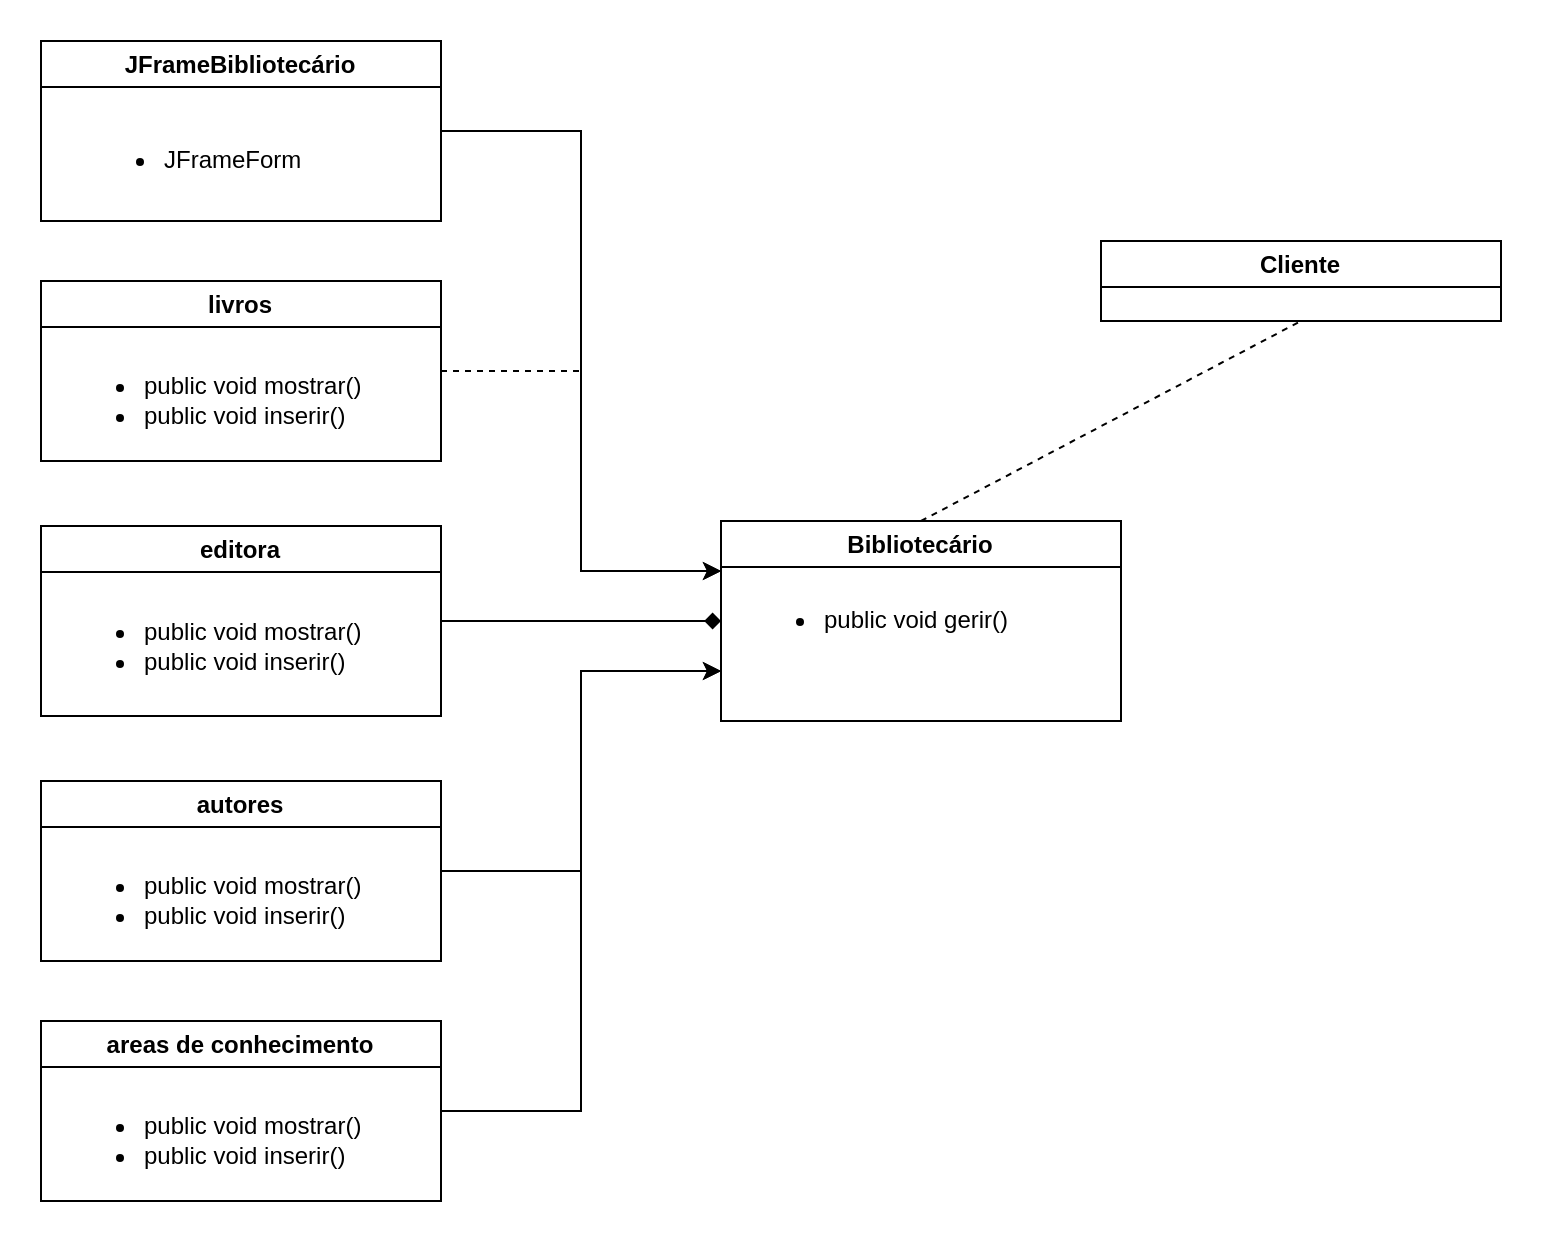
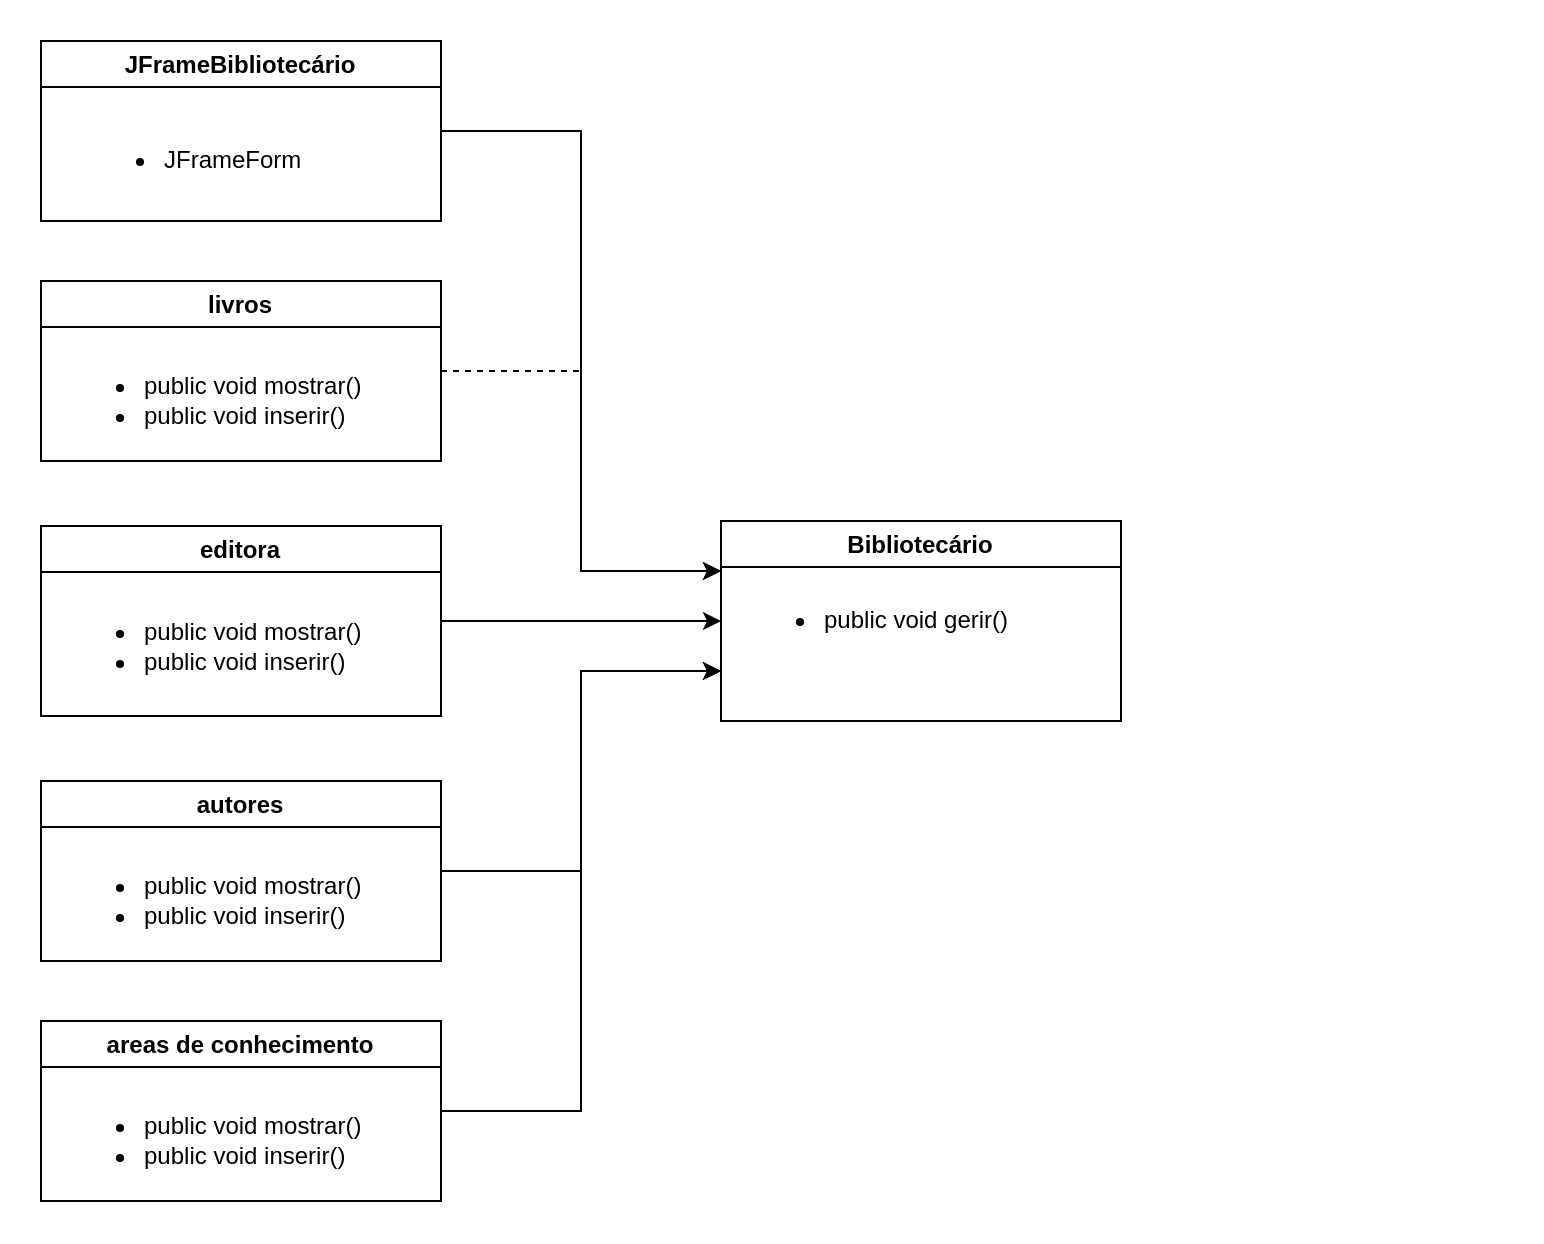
(1301, 281) -> none
(1107, 423) -> none
(704, 621) -> (705, 621)
